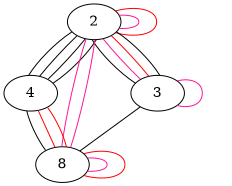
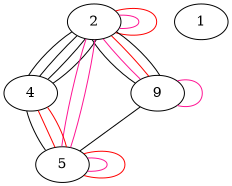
none -> (201, 22)
(158, 93) -> (158, 93)
(62, 165) -> (62, 165)
